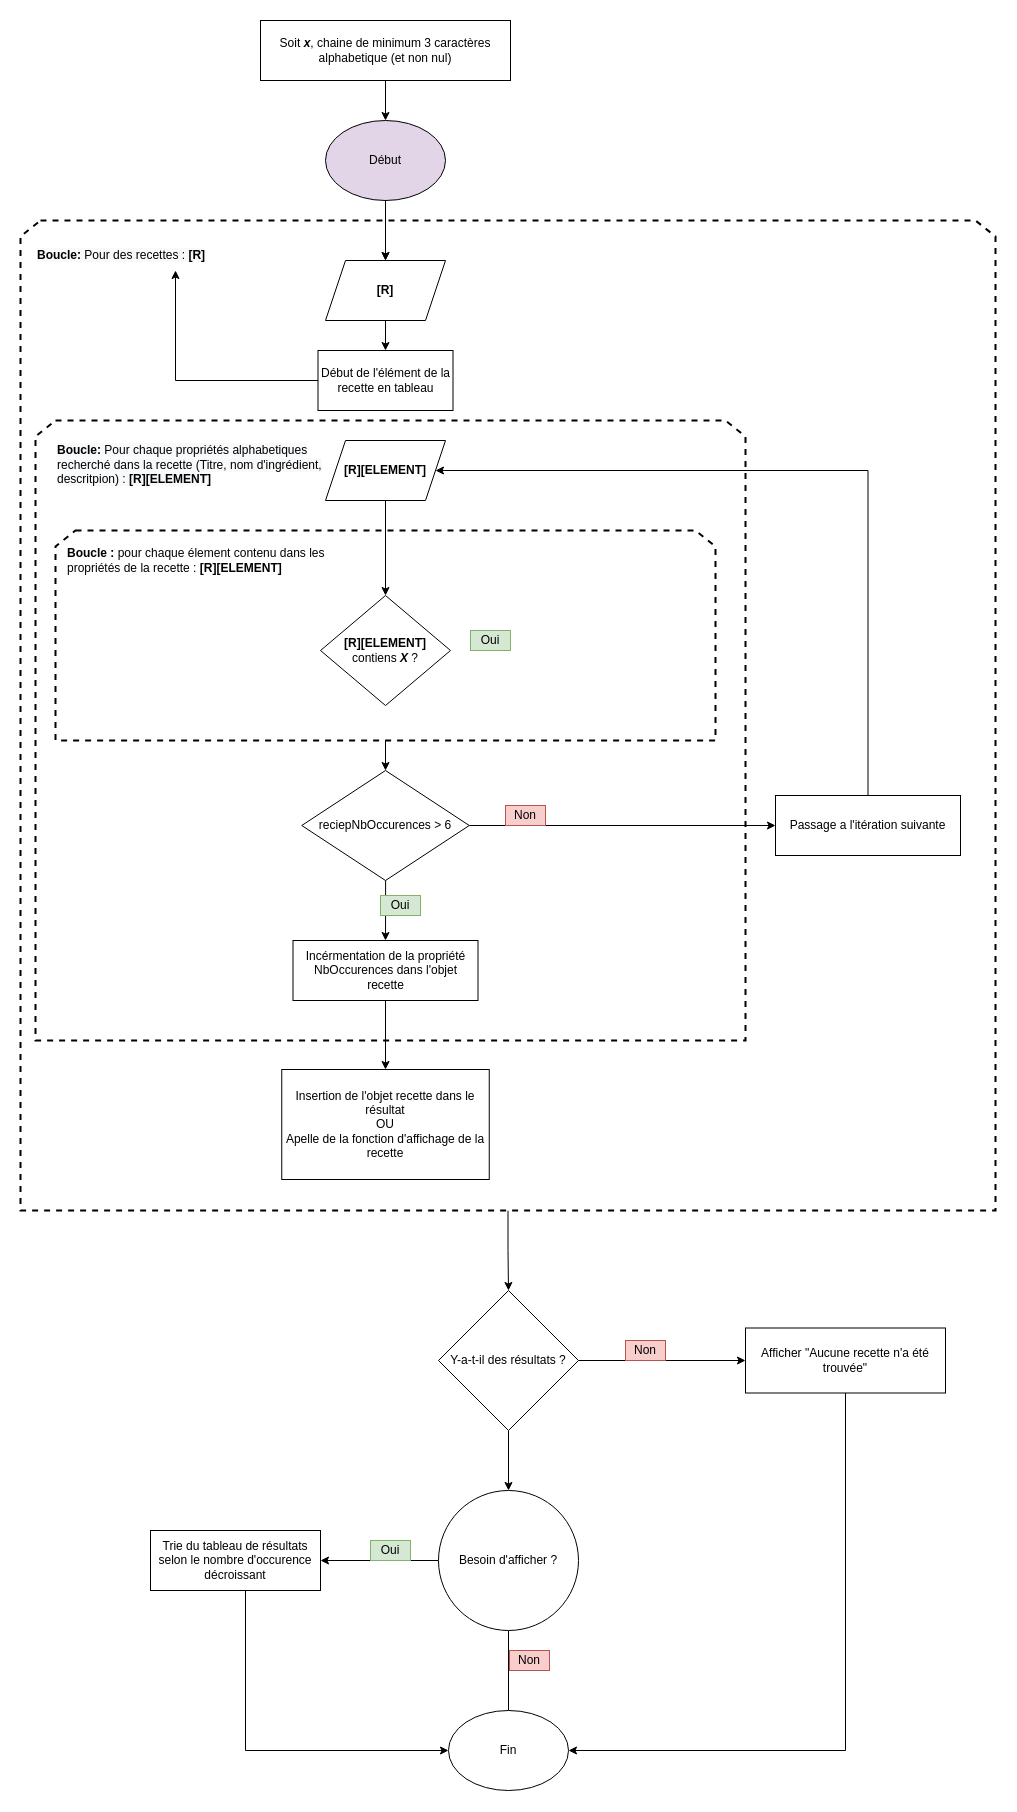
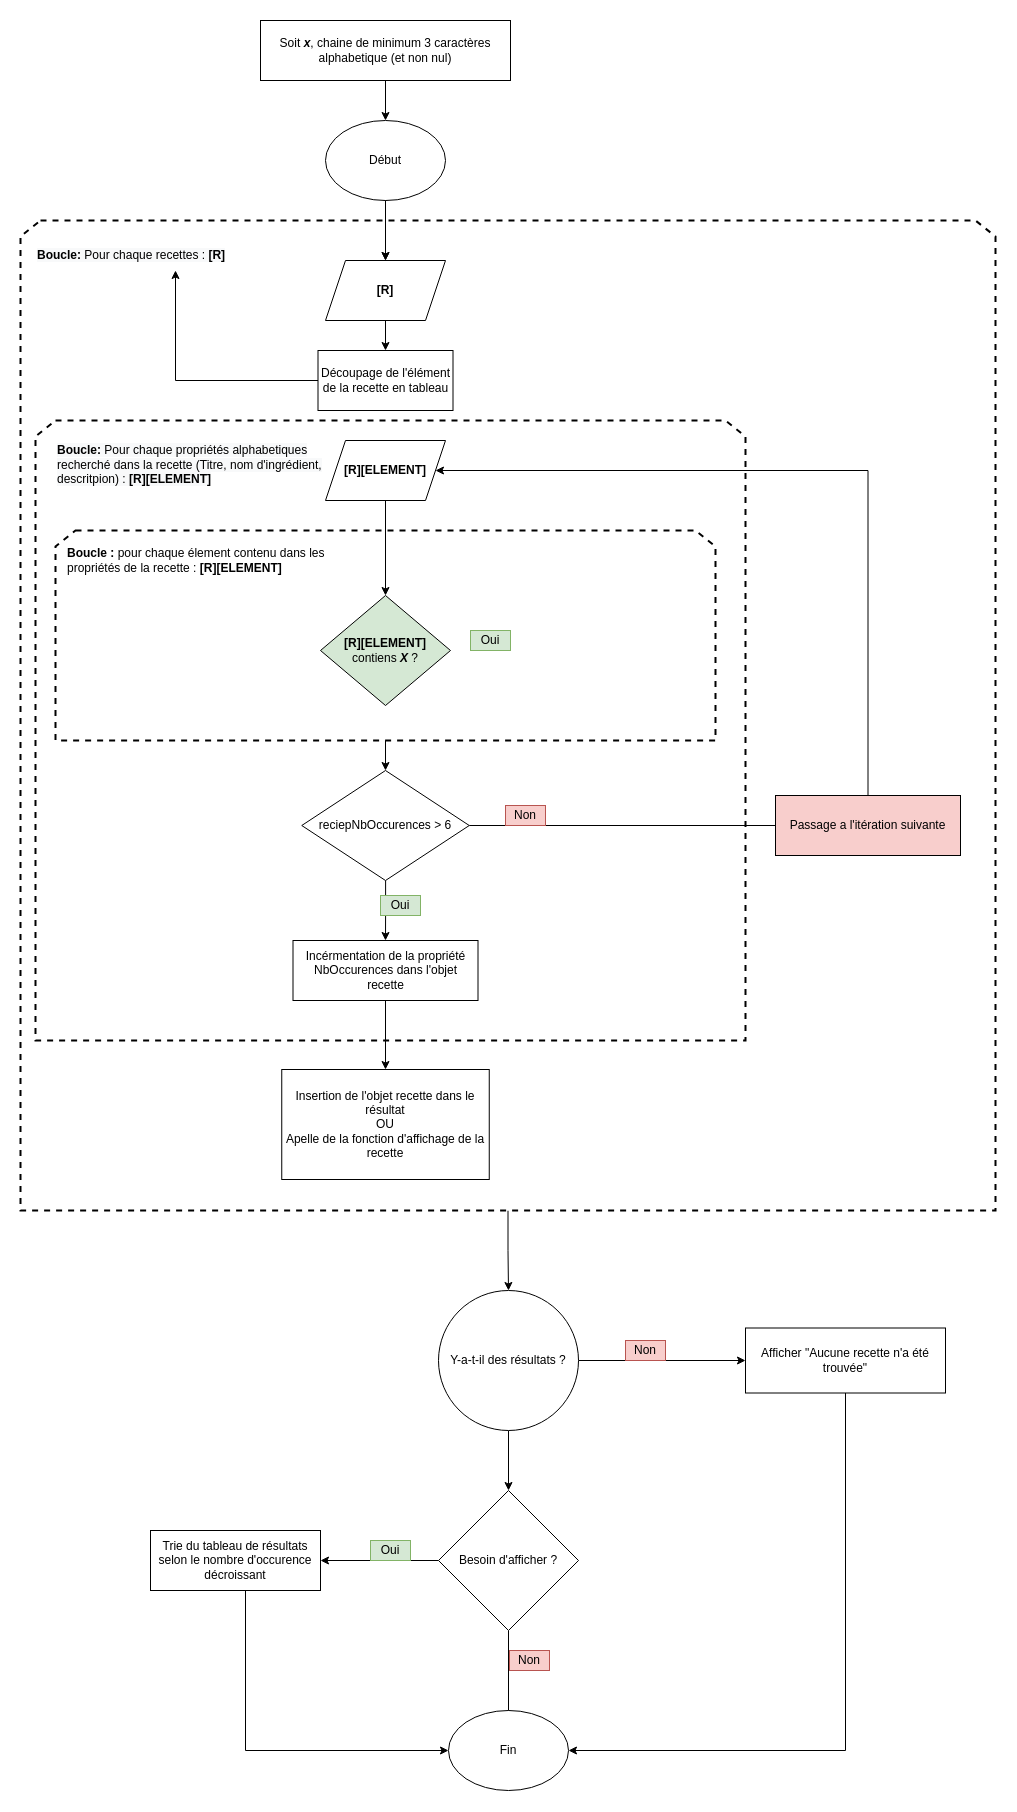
(386, 161) -> (386, 161)
(131, 241) -> (141, 241)
(386, 381) -> (386, 381)
(386, 651) -> (386, 651)
(767, 826) -> (769, 826)
(868, 826) -> (868, 826)
(509, 1361) -> (509, 1361)
(509, 1561) -> (509, 1561)
